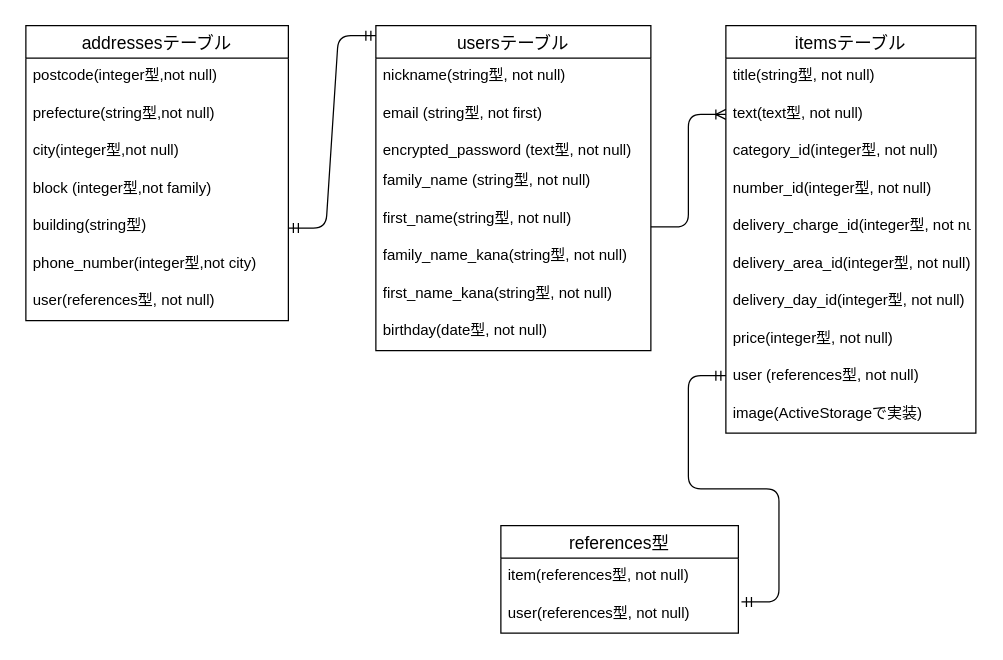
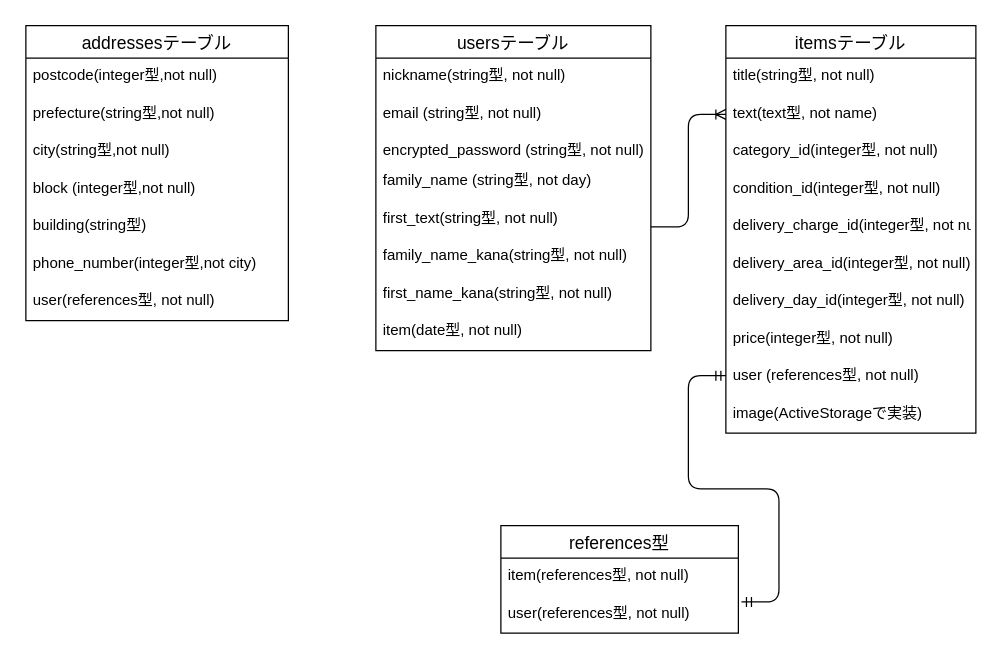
(481, 113) -> (475, 113)
(814, 113) -> (818, 113)
(332, 131) -> none
(121, 150) -> (117, 150)
(527, 150) -> (534, 150)
(500, 180) -> (500, 180)
(138, 188) -> (129, 188)
(844, 188) -> (853, 188)
(494, 218) -> (494, 218)
(479, 330) -> (462, 330)
